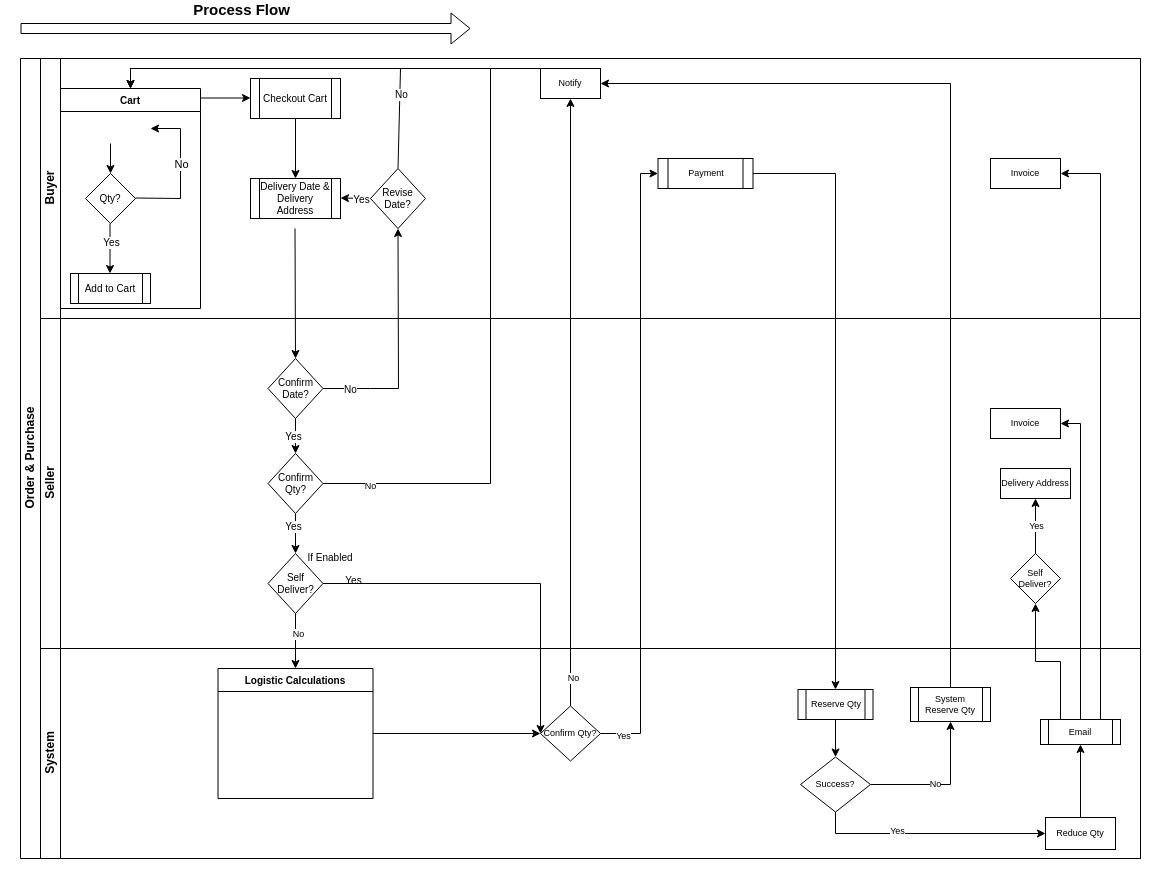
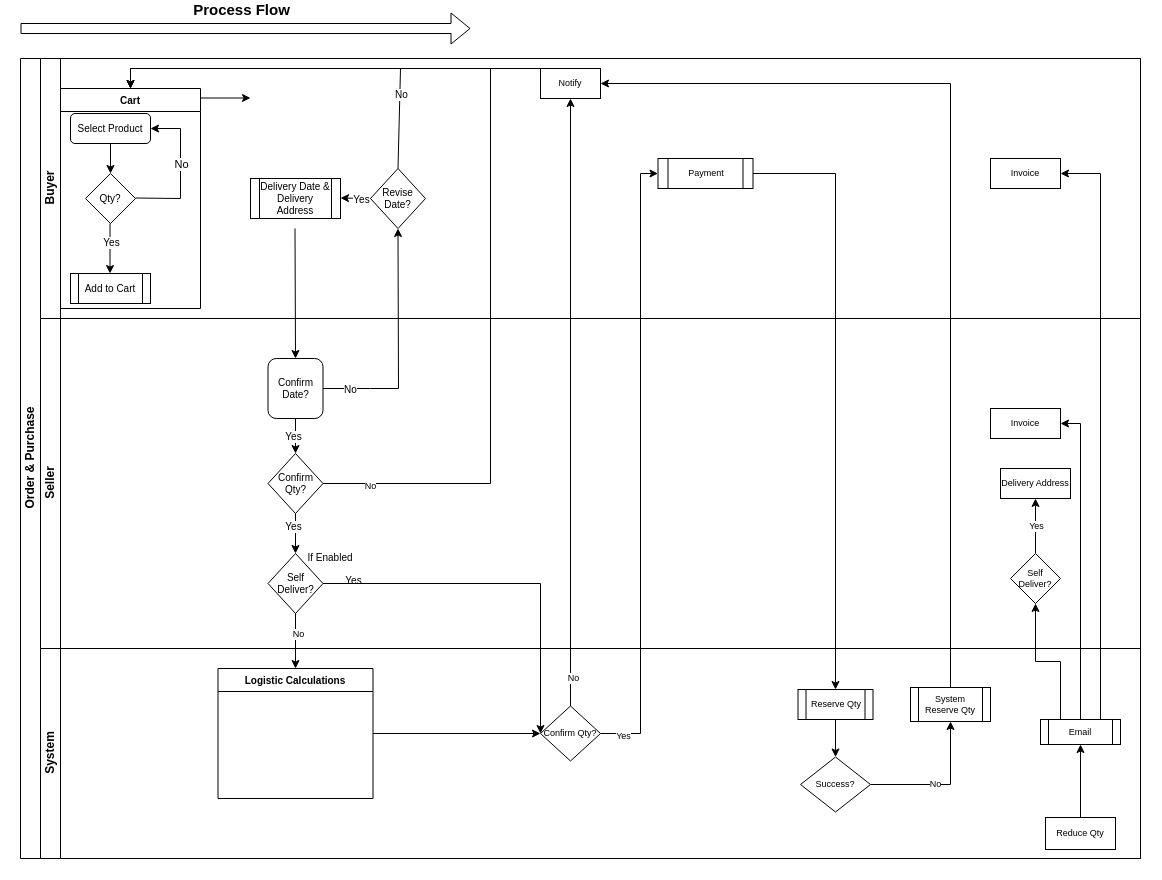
(296, 99) -> none
none -> (111, 129)
(296, 145) -> none
(296, 389) -> (296, 389)
(927, 834) -> none
